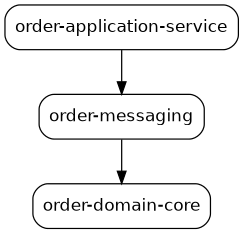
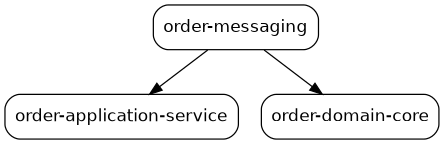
(122, 66) -> (184, 68)
